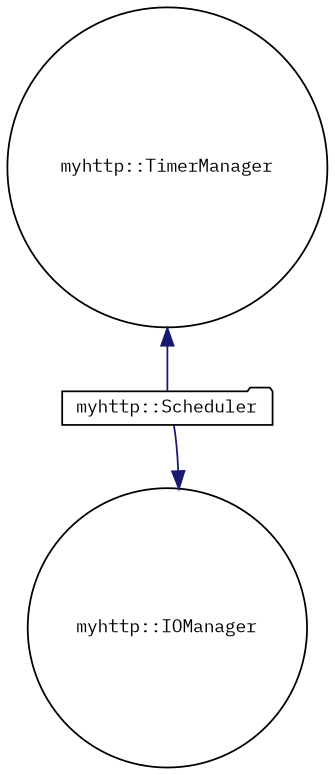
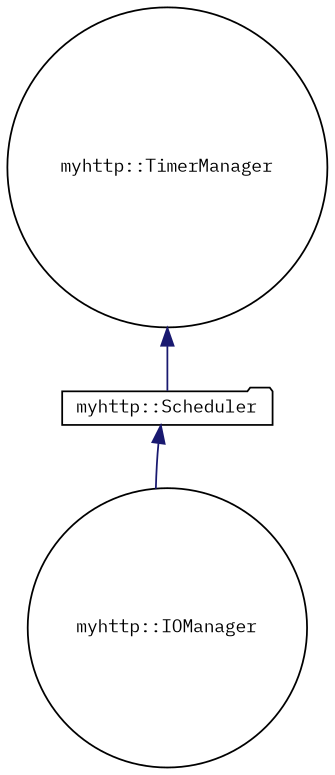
(177, 448) -> (157, 466)
